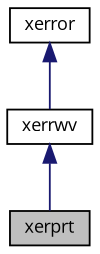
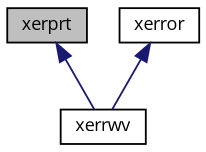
(50, 187) -> (80, 84)
